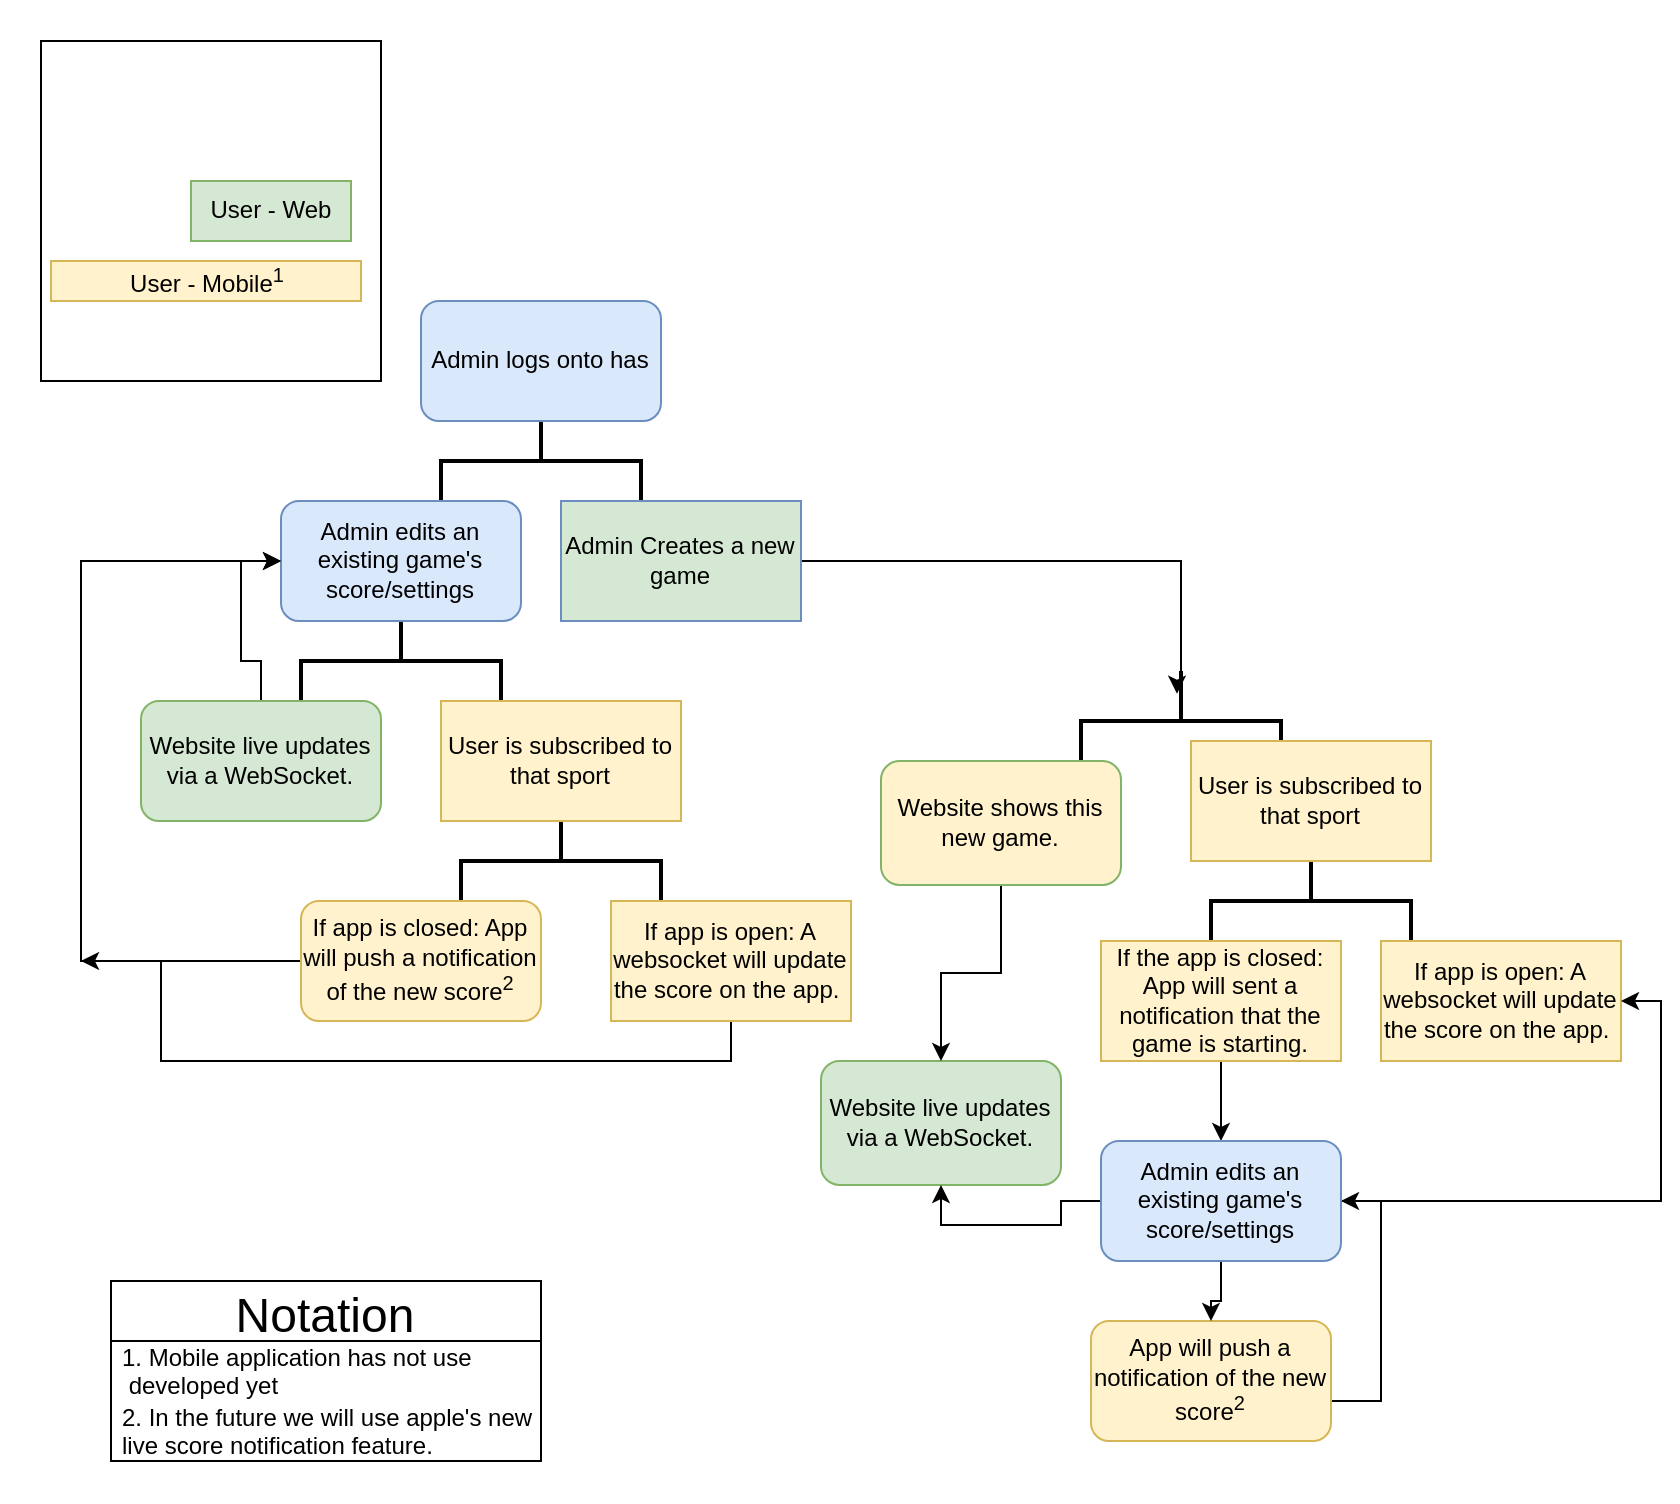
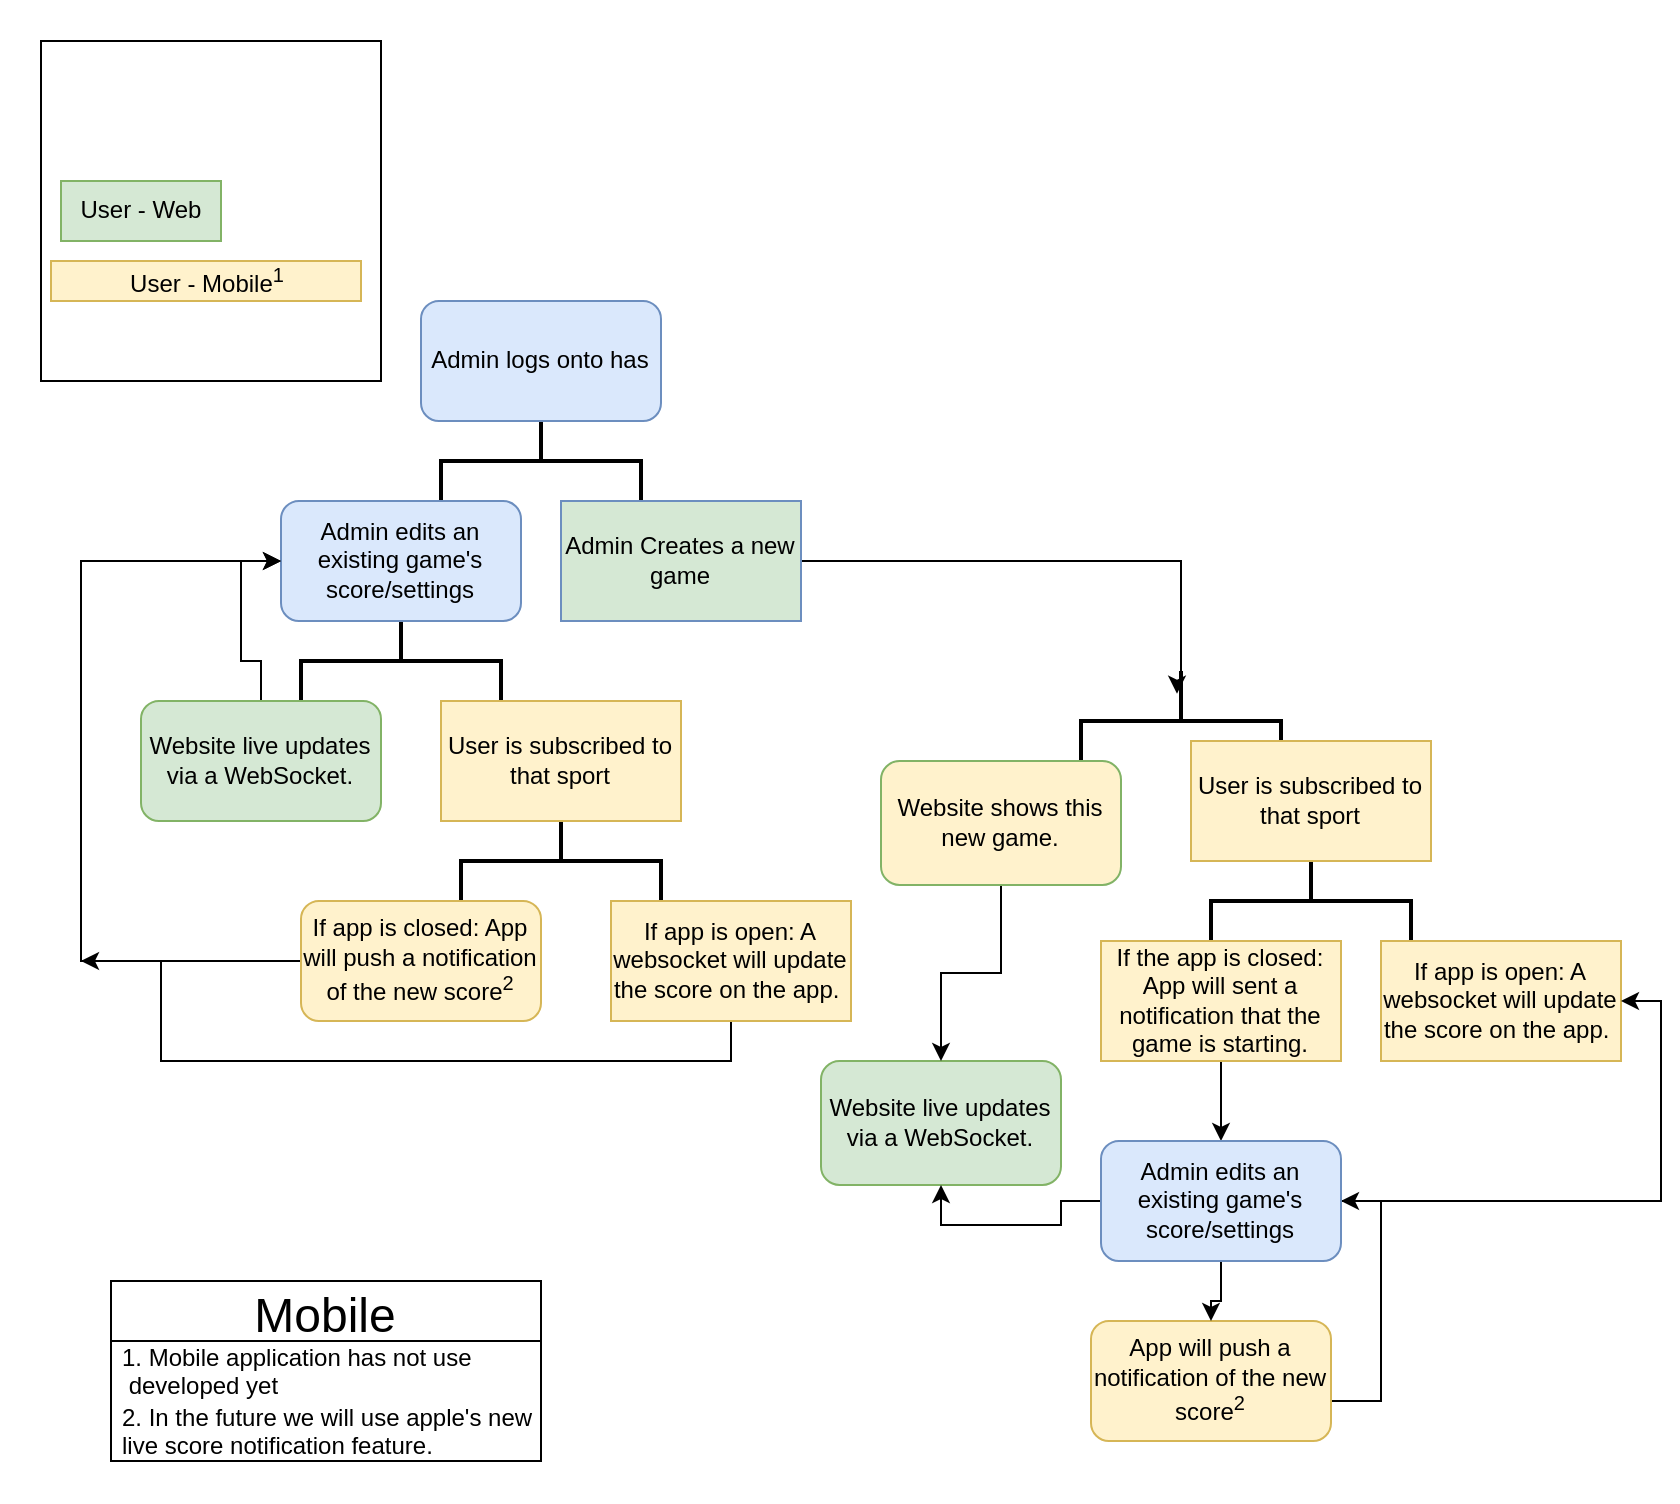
(271, 211) -> (141, 211)
(325, 1316) -> (325, 1316)
